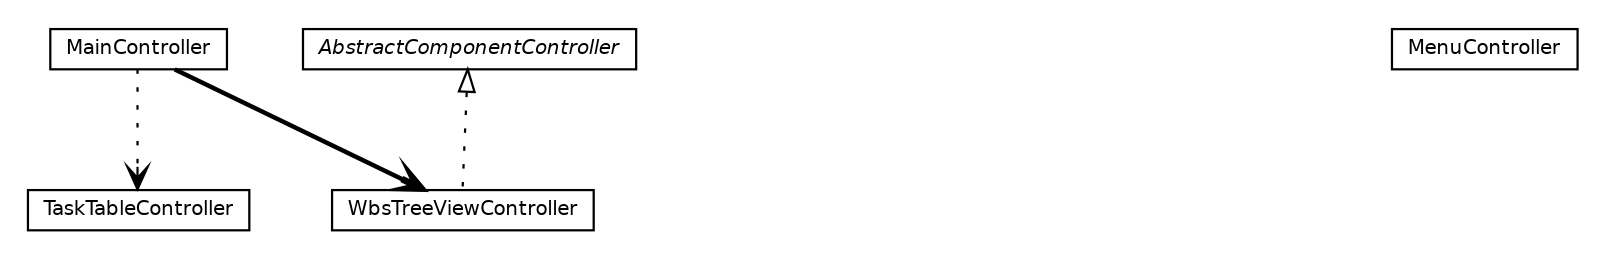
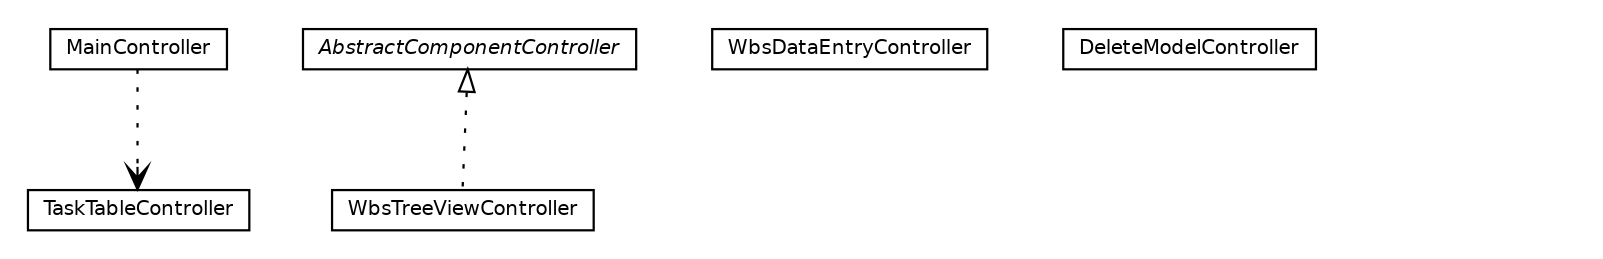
none -> (849, 49)
none -> (1188, 49)
(1484, 49) -> none
(289, 125) -> none
